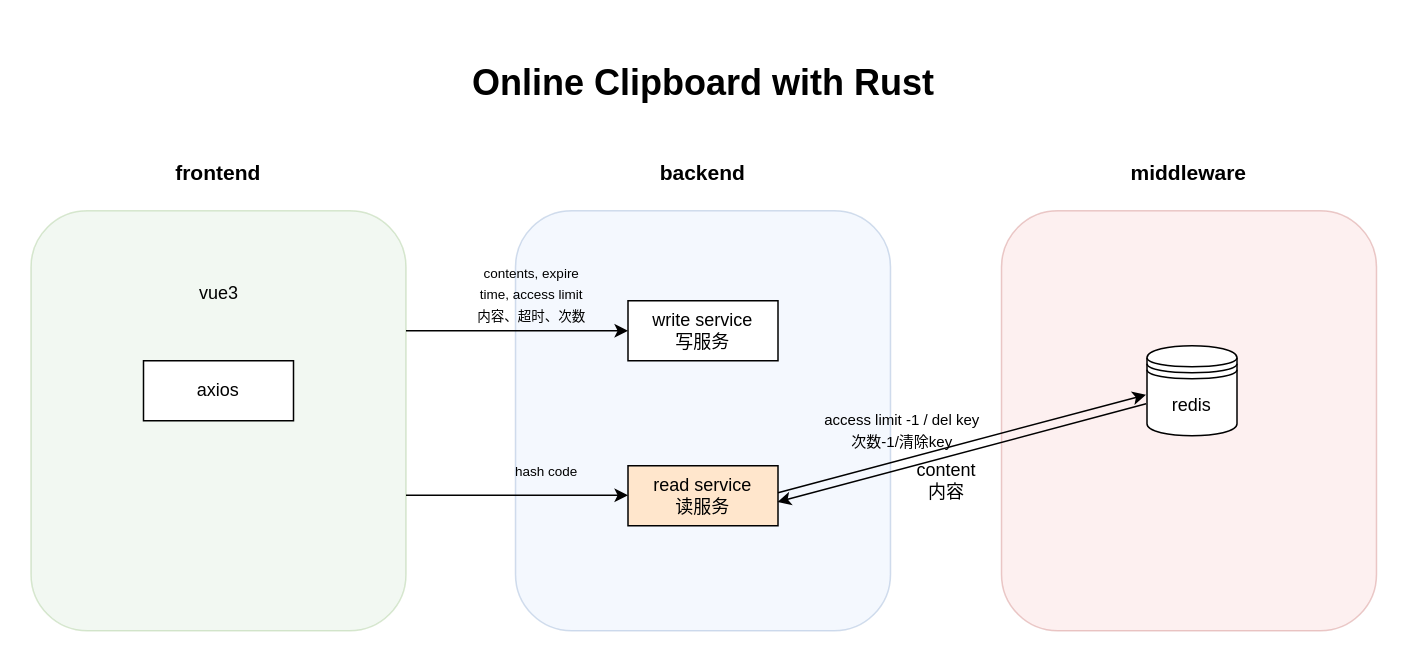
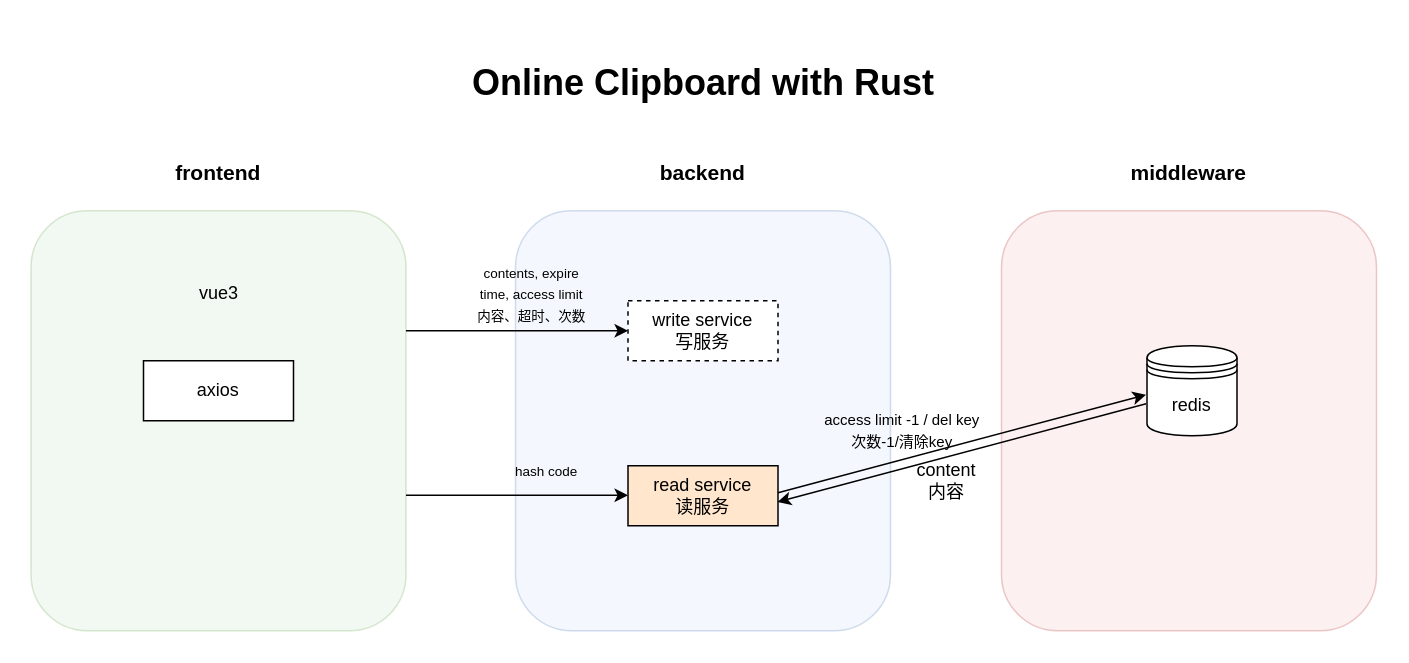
(703, 331) -> (703, 331)
